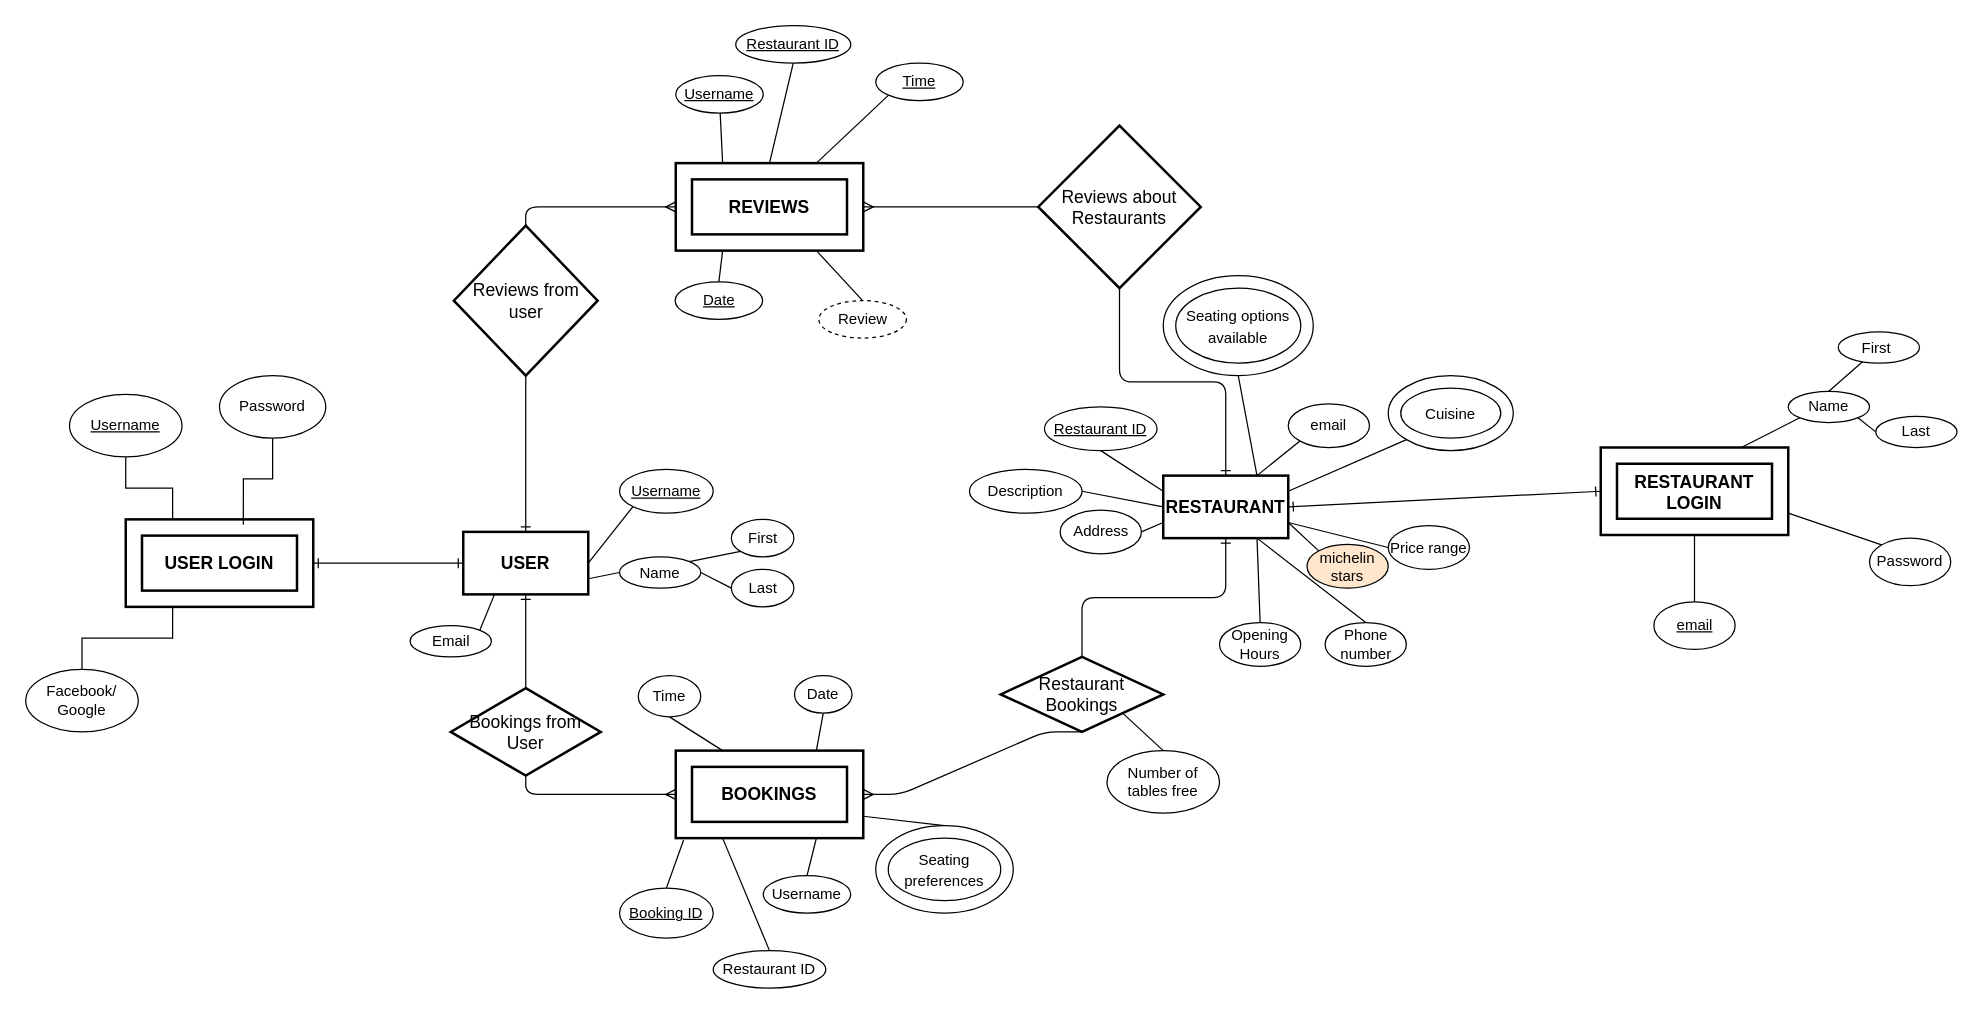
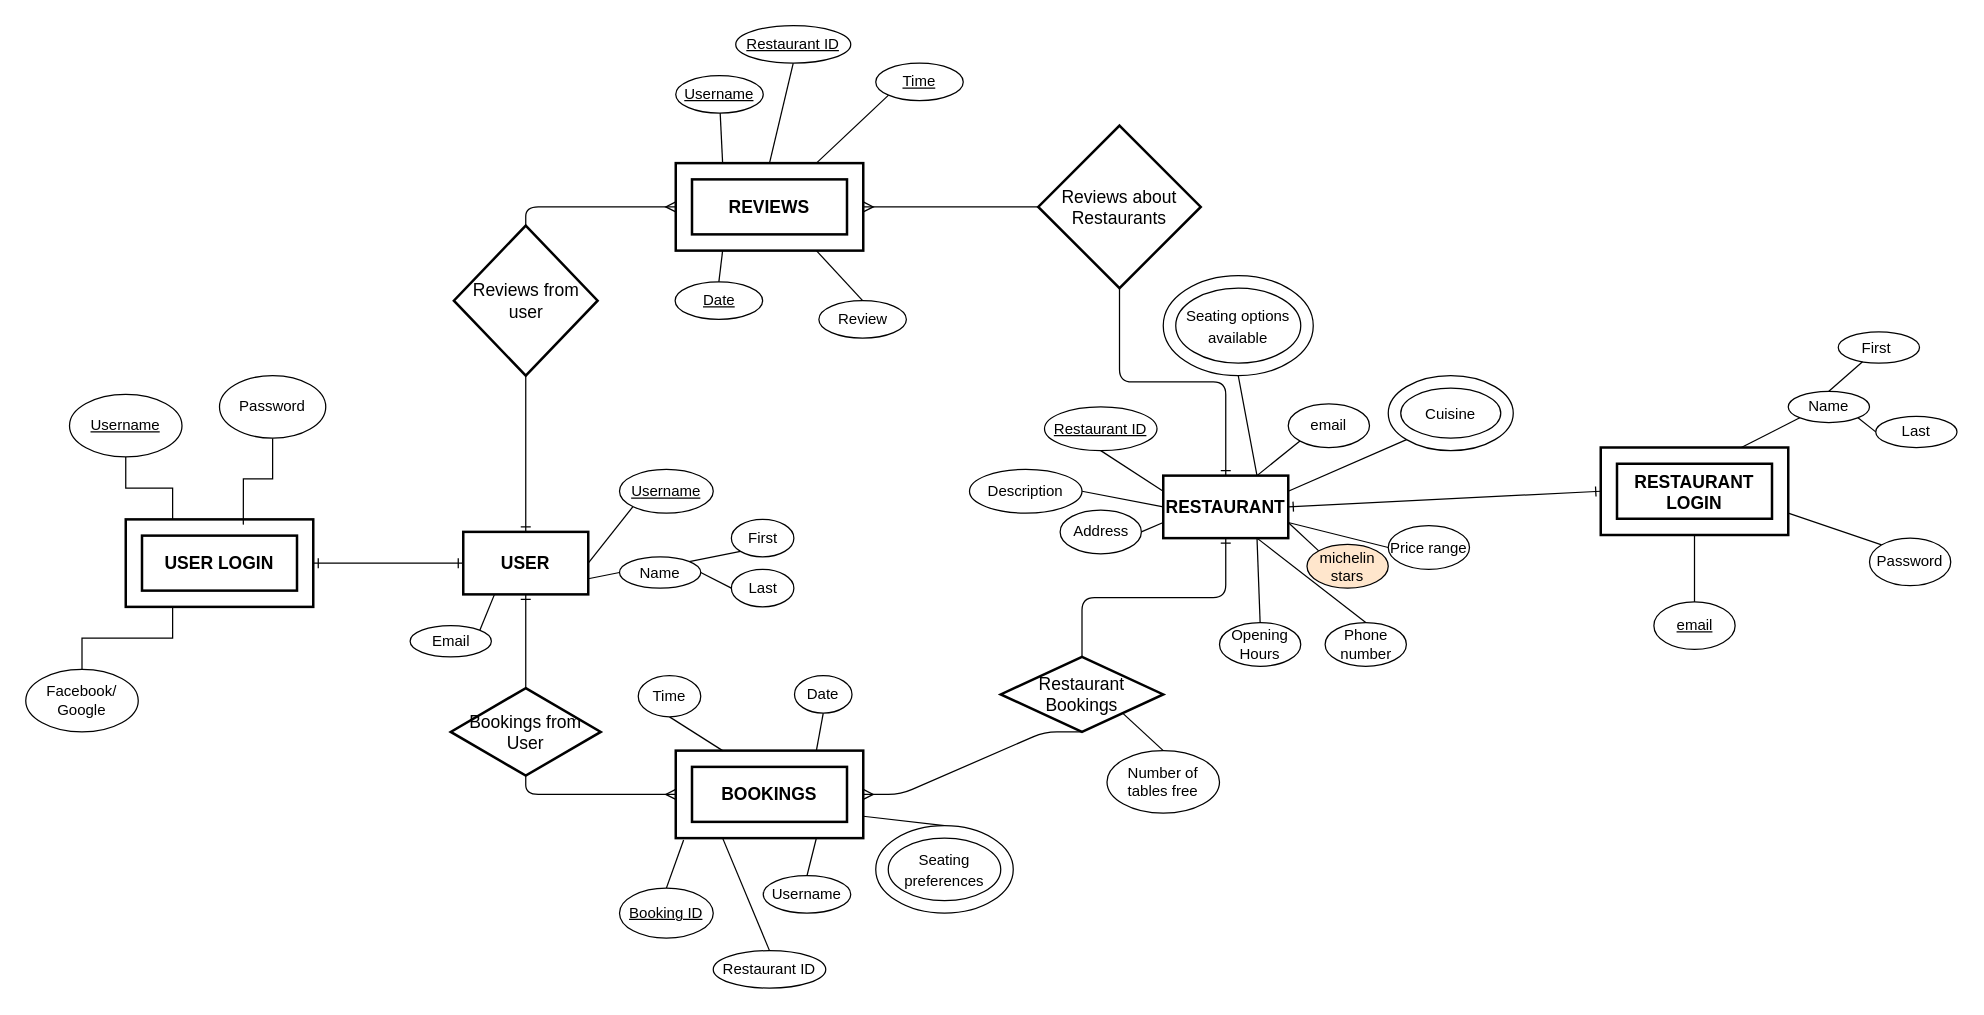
(863, 319) -> (863, 319)
